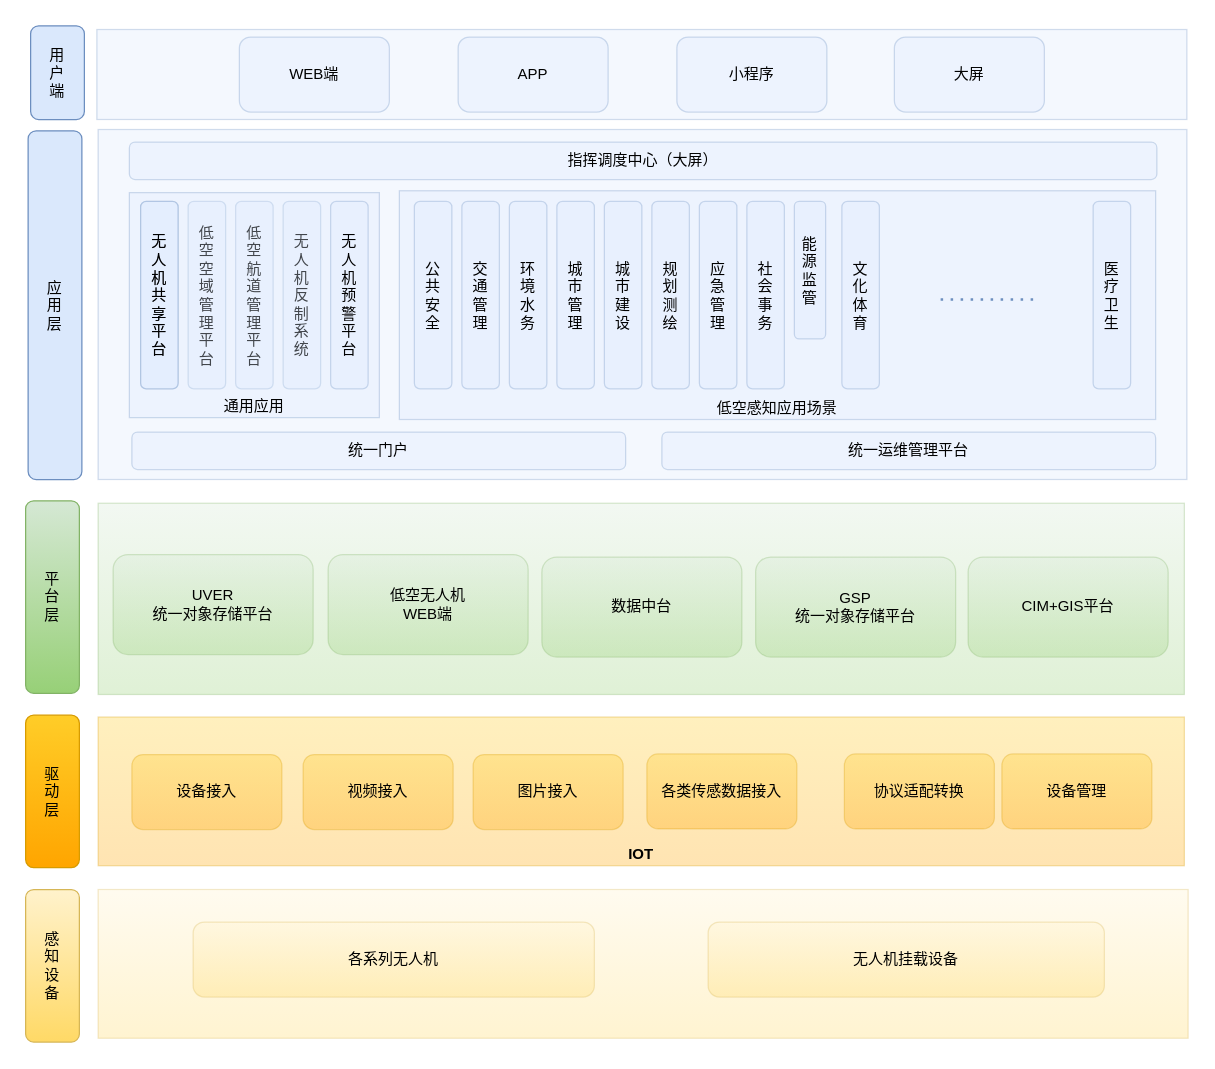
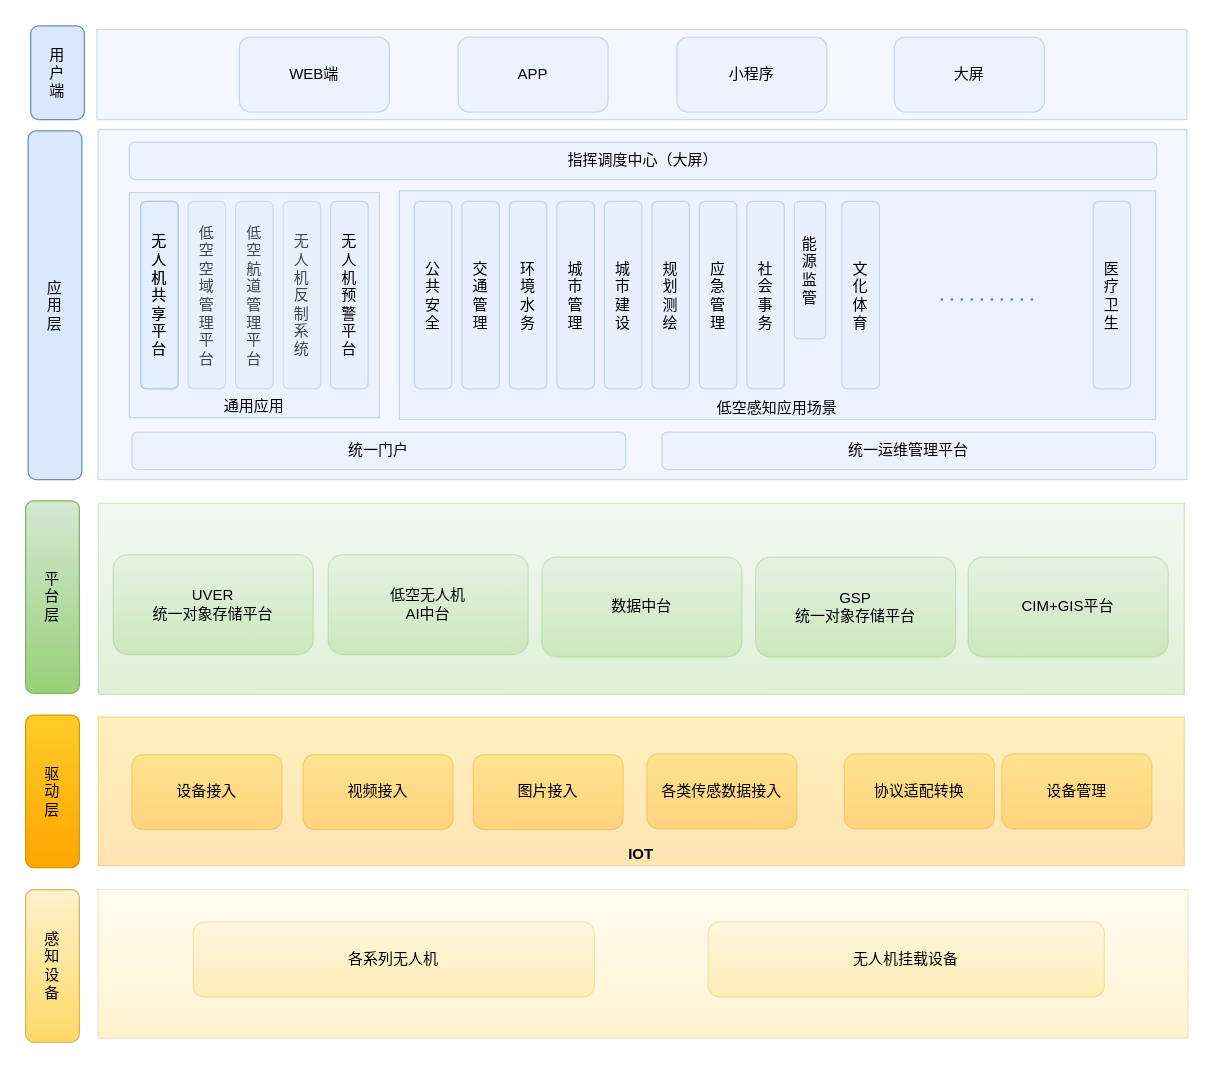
(428, 604) -> (428, 604)
